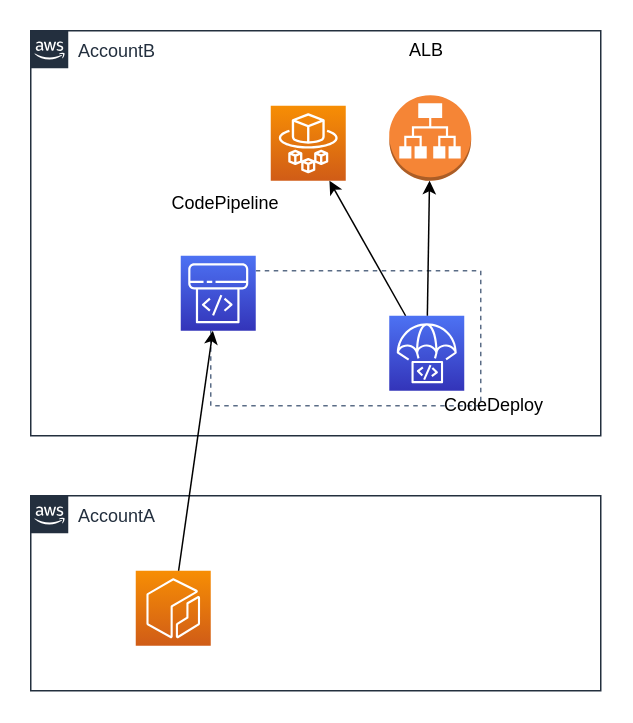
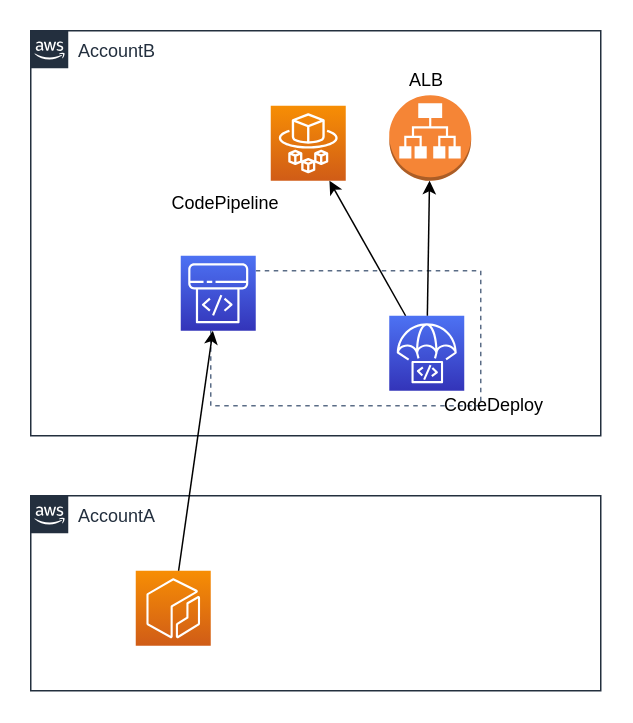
(427, 50) -> (427, 80)
